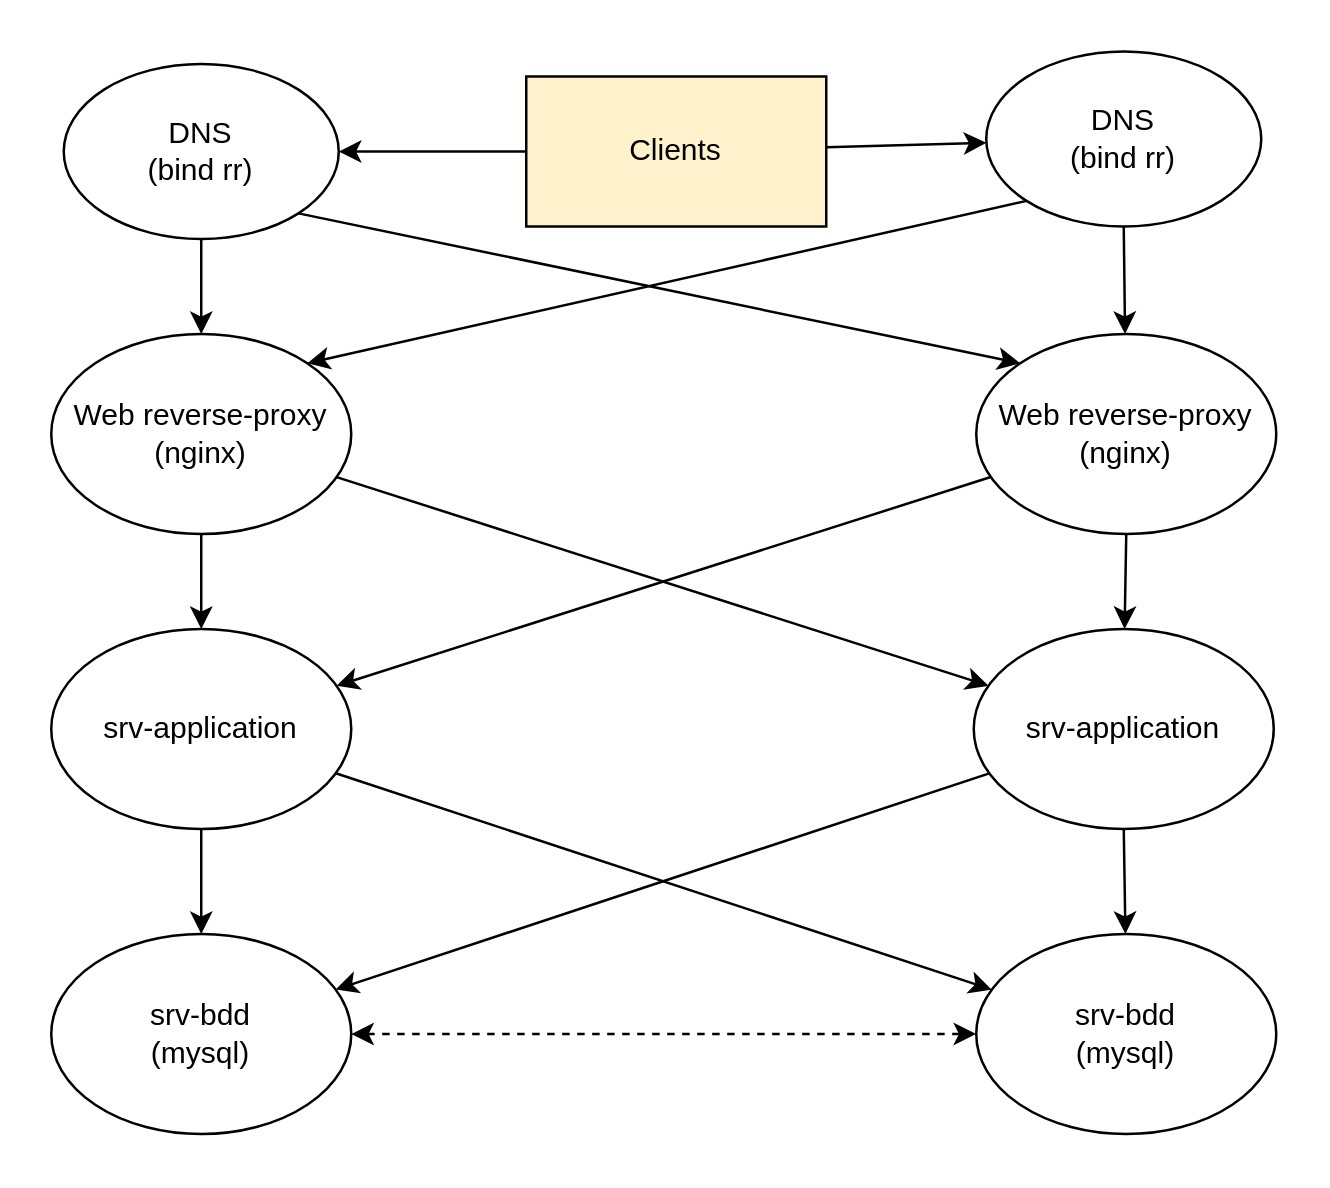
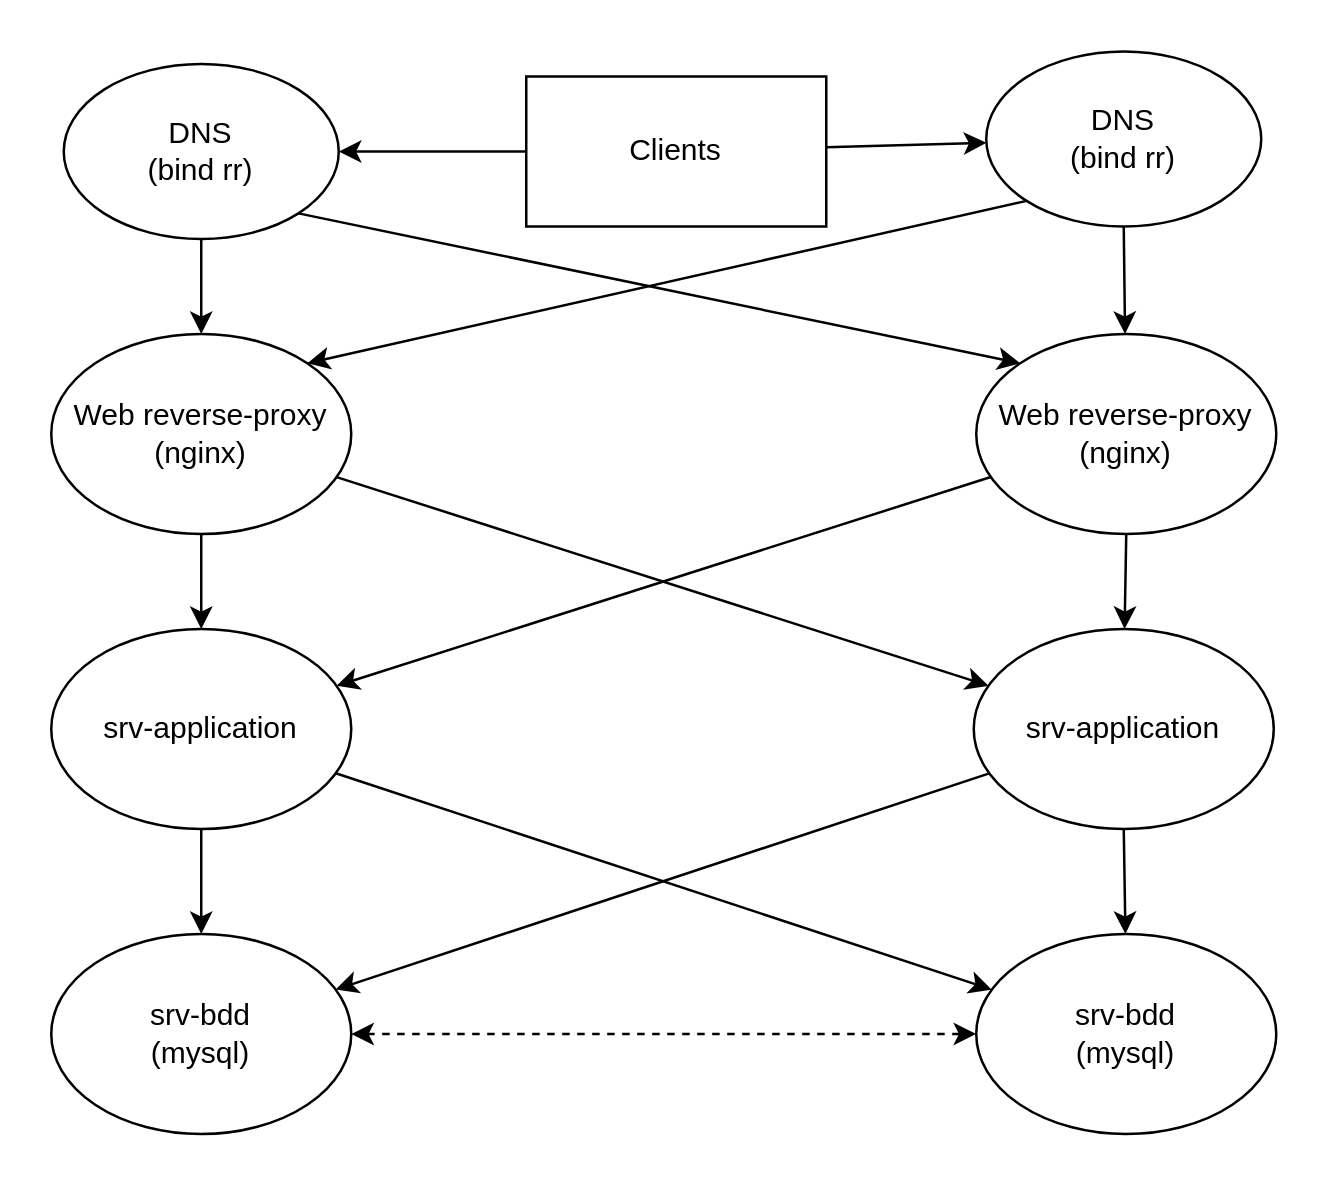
(676, 151) -> (676, 151)
